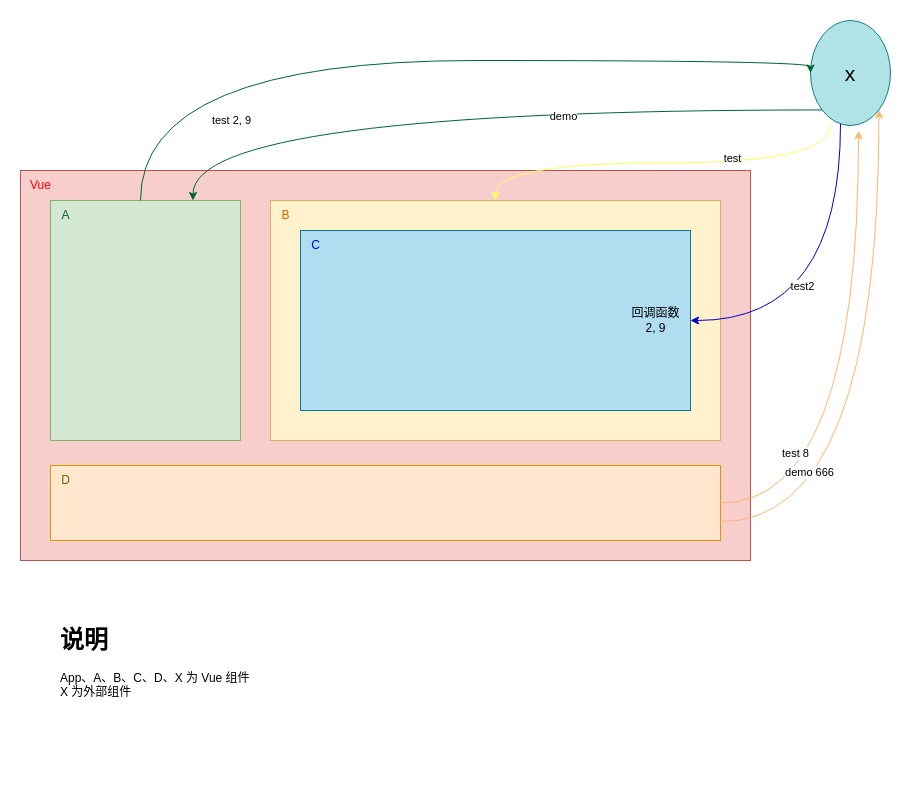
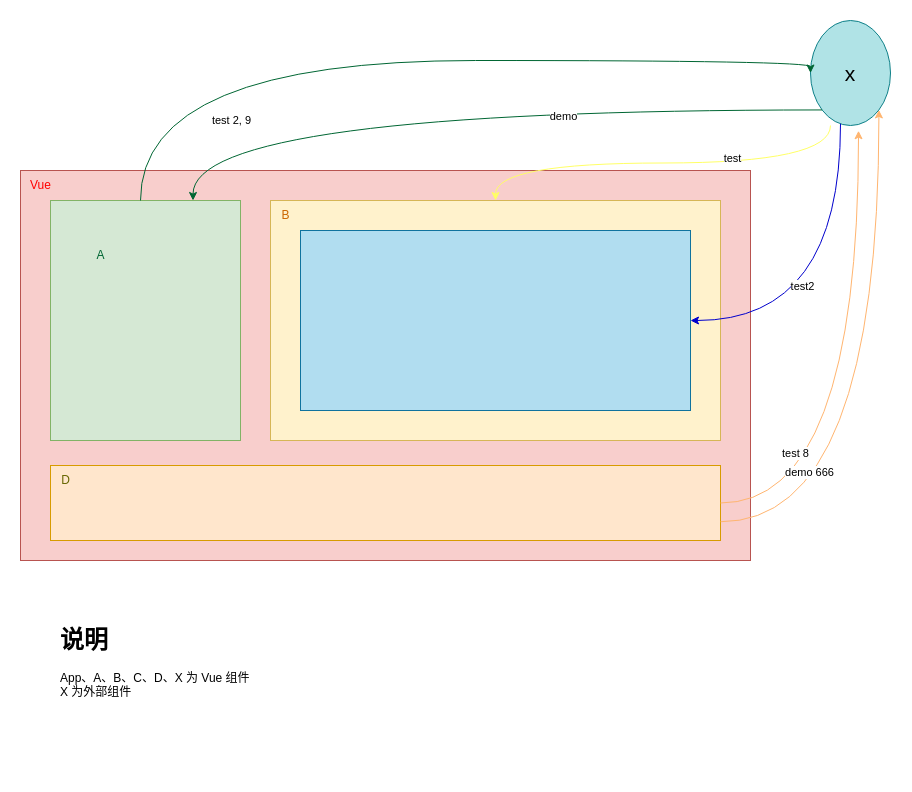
(66, 216) -> (101, 256)
(316, 246) -> none
(656, 321) -> none
